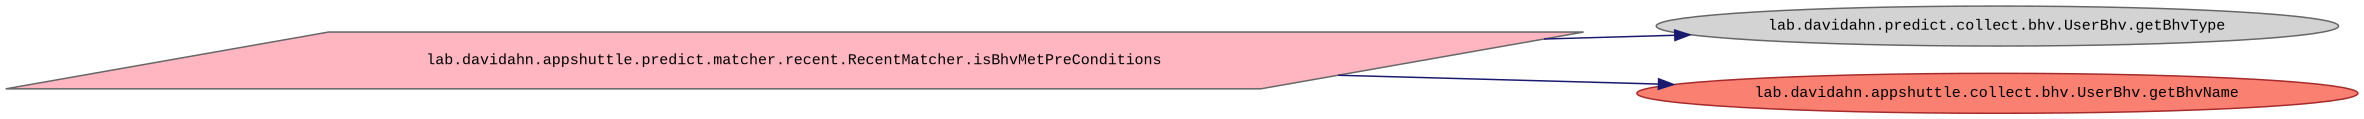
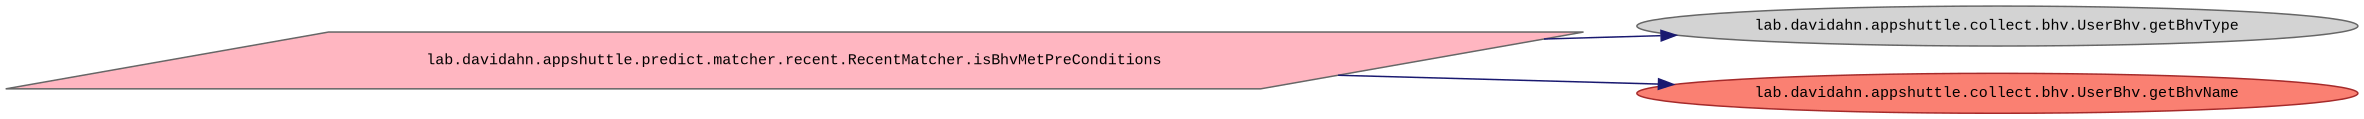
(1997, 26) -> (1997, 26)
